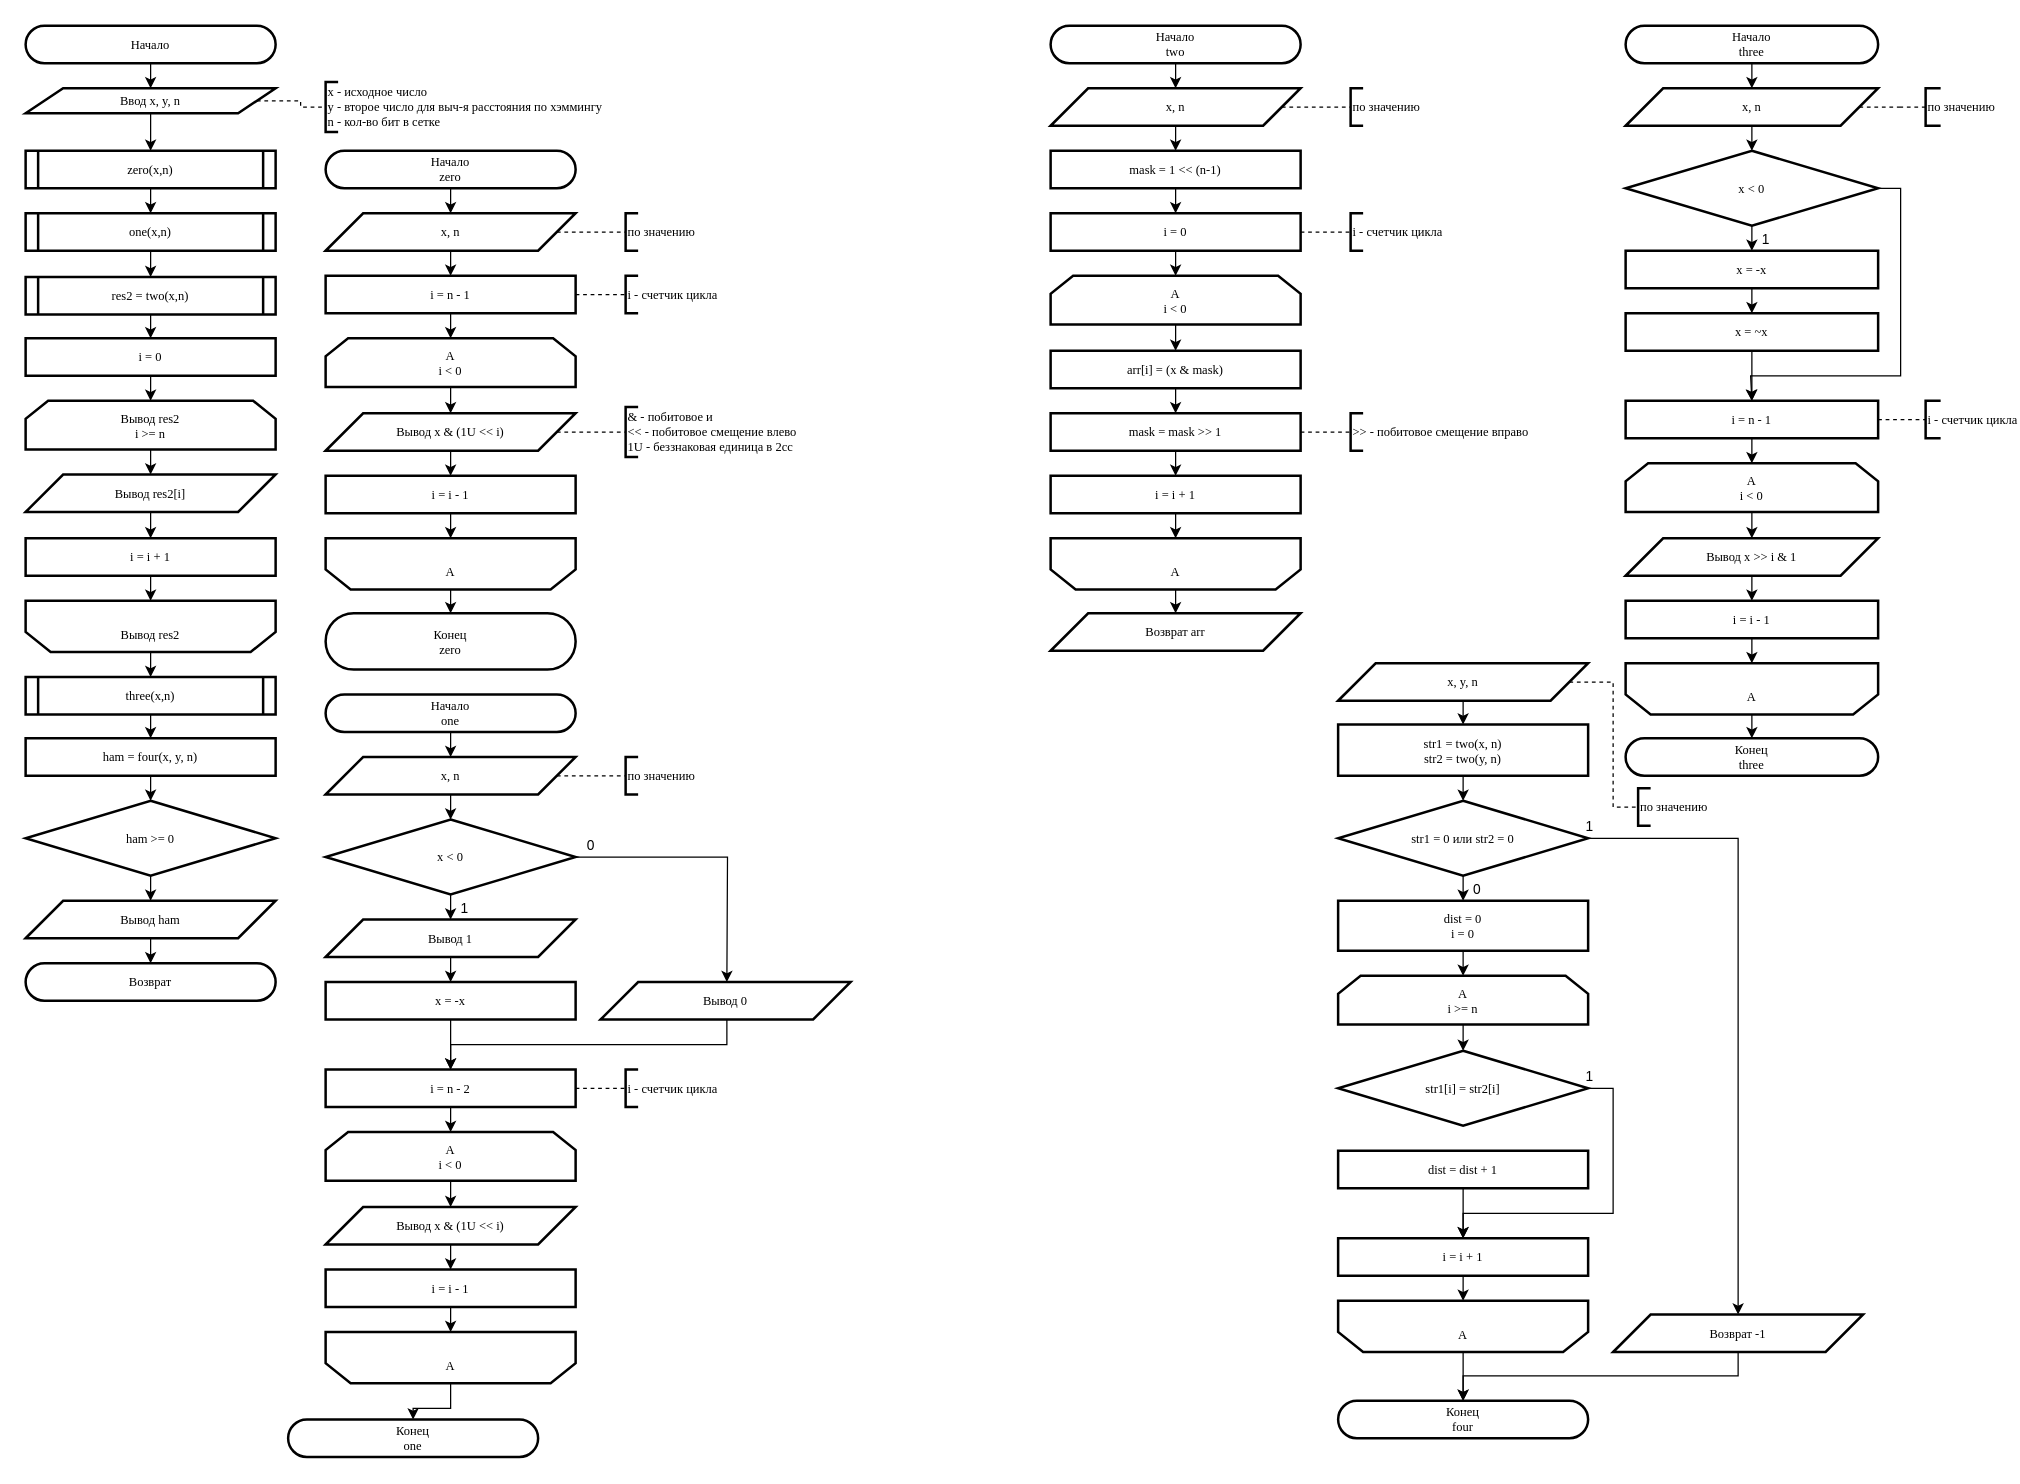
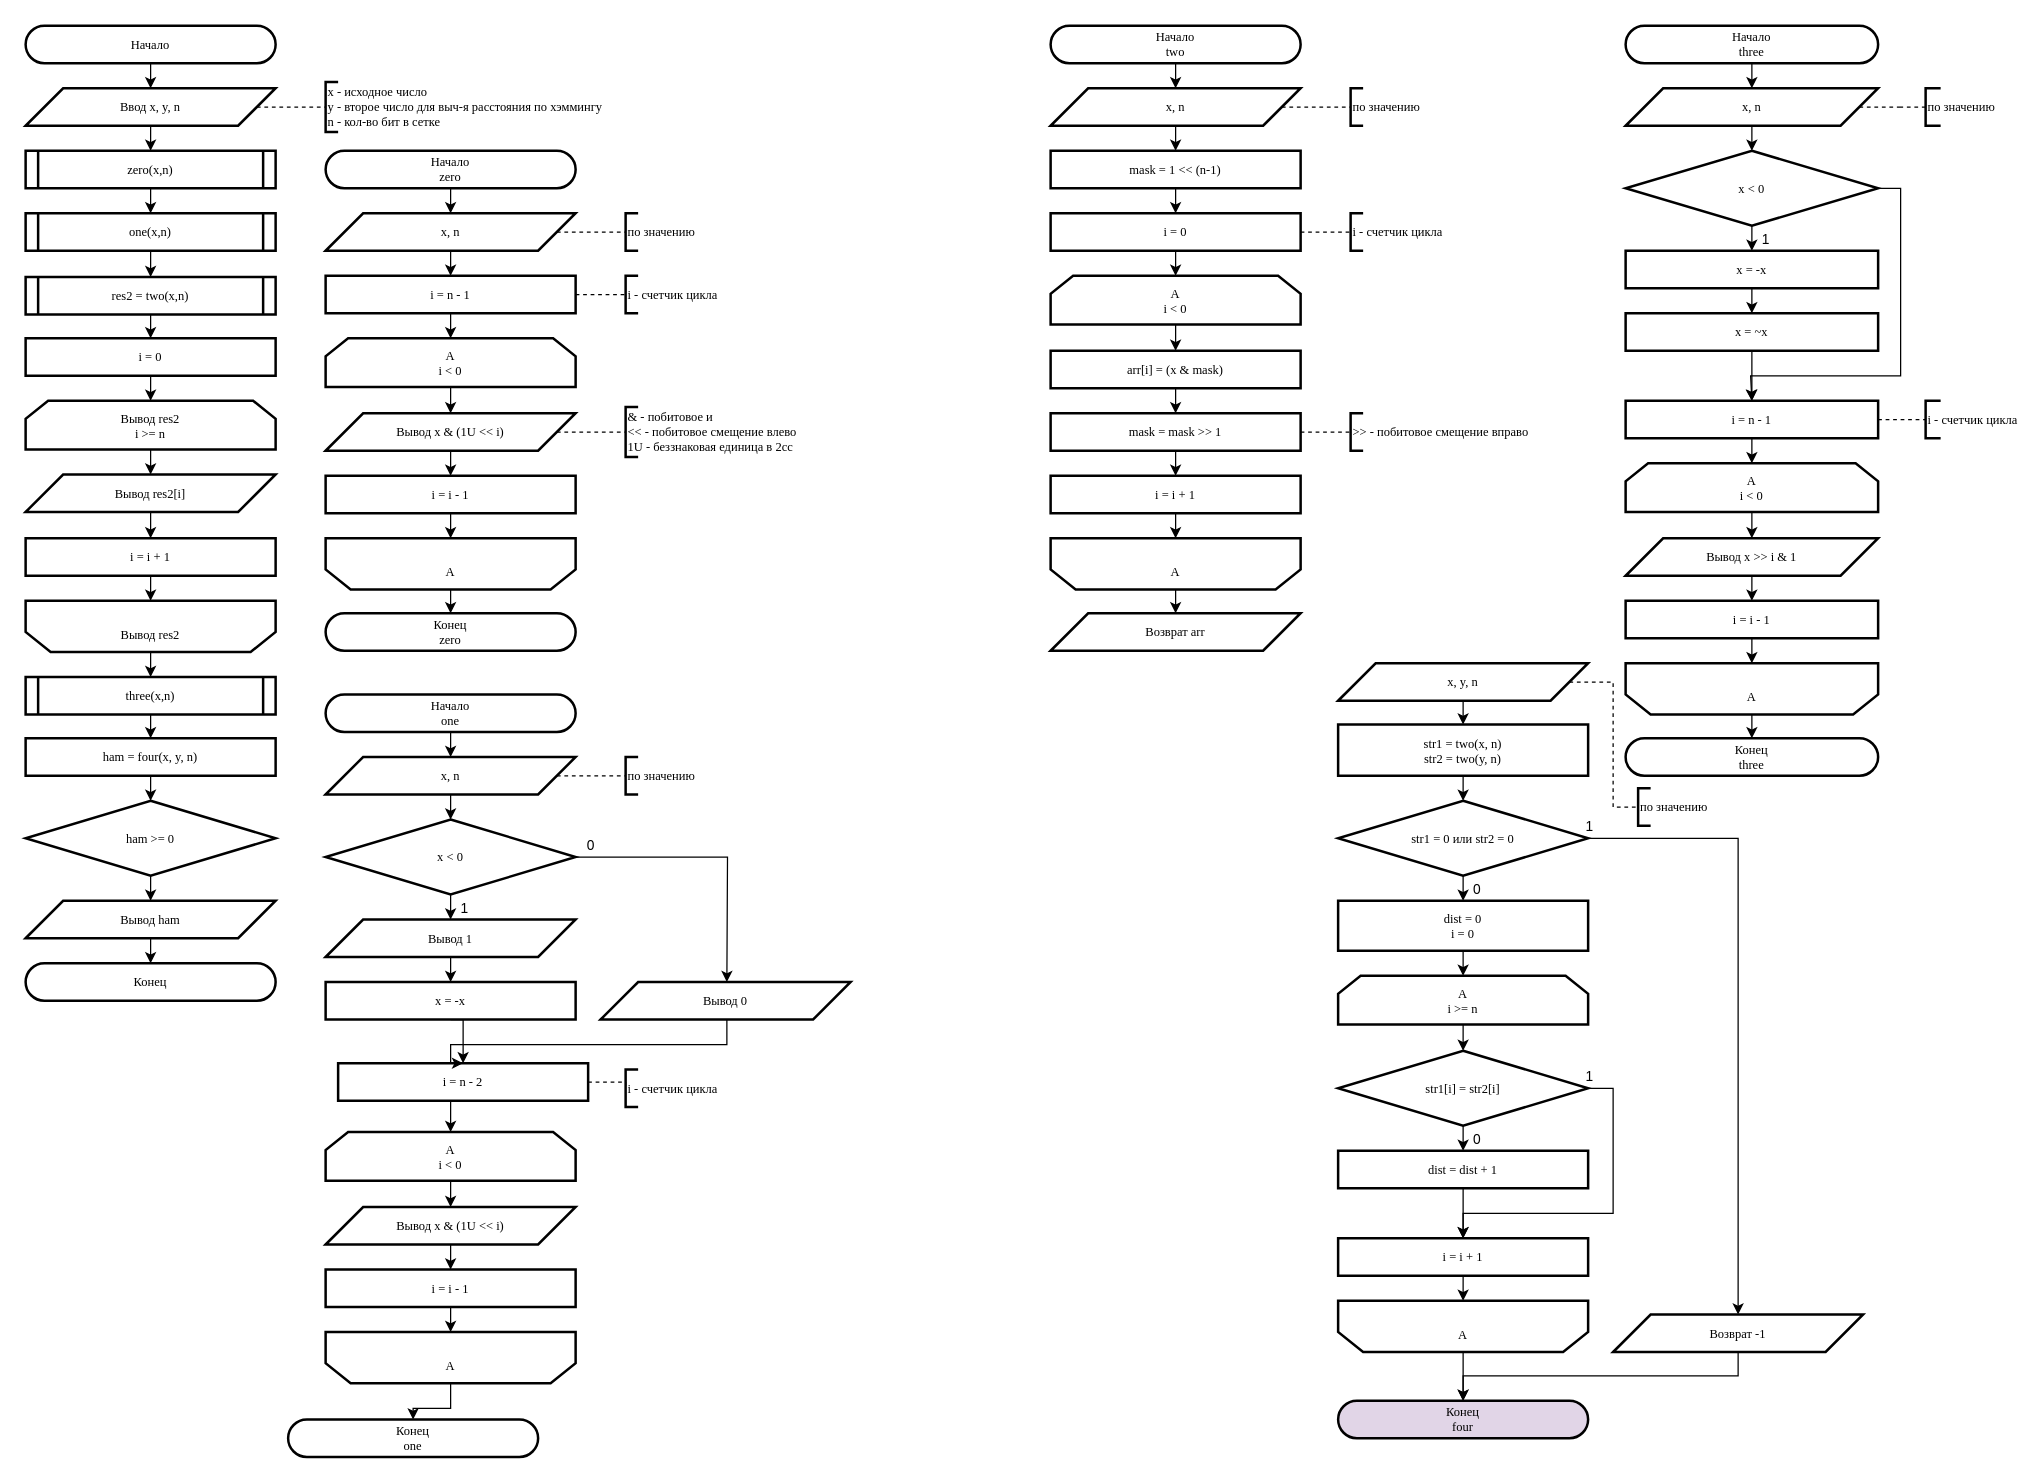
(151, 101) -> (151, 107)
(451, 641) -> (451, 632)
(151, 982) -> (151, 982)
(451, 1088) -> (463, 1082)
none -> (1463, 1134)
(1463, 1419) -> (1463, 1419)
